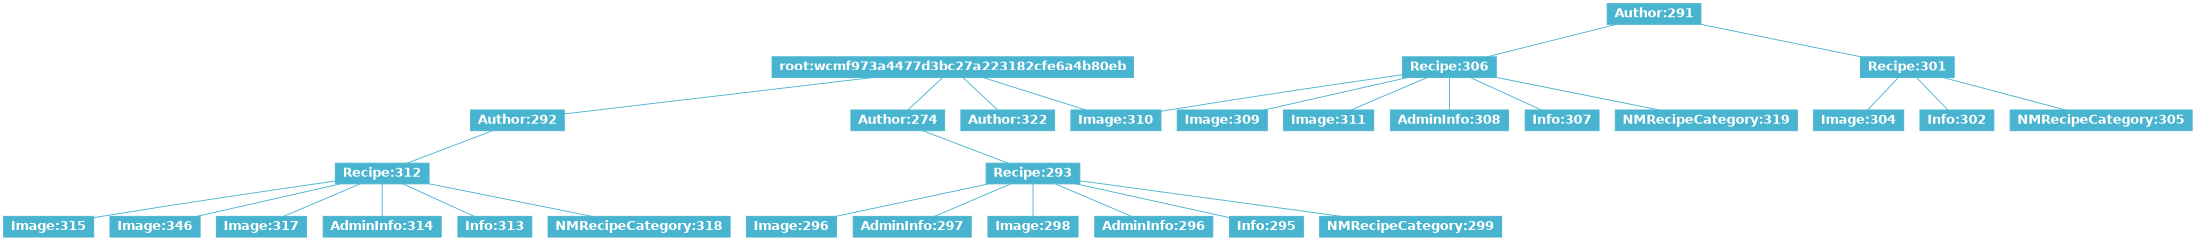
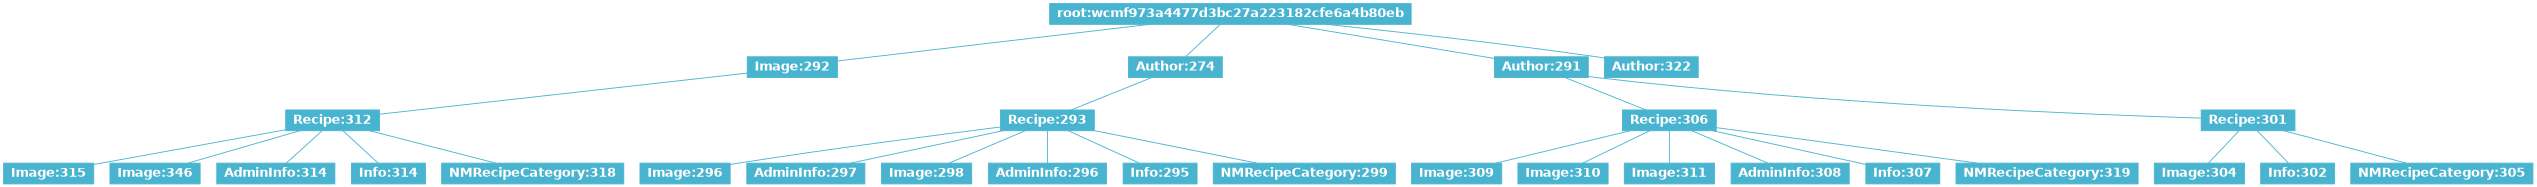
(1034, 94) -> (1391, 41)
(517, 120) -> (792, 67)
(261, 227) -> none
(495, 227) -> (388, 174)
